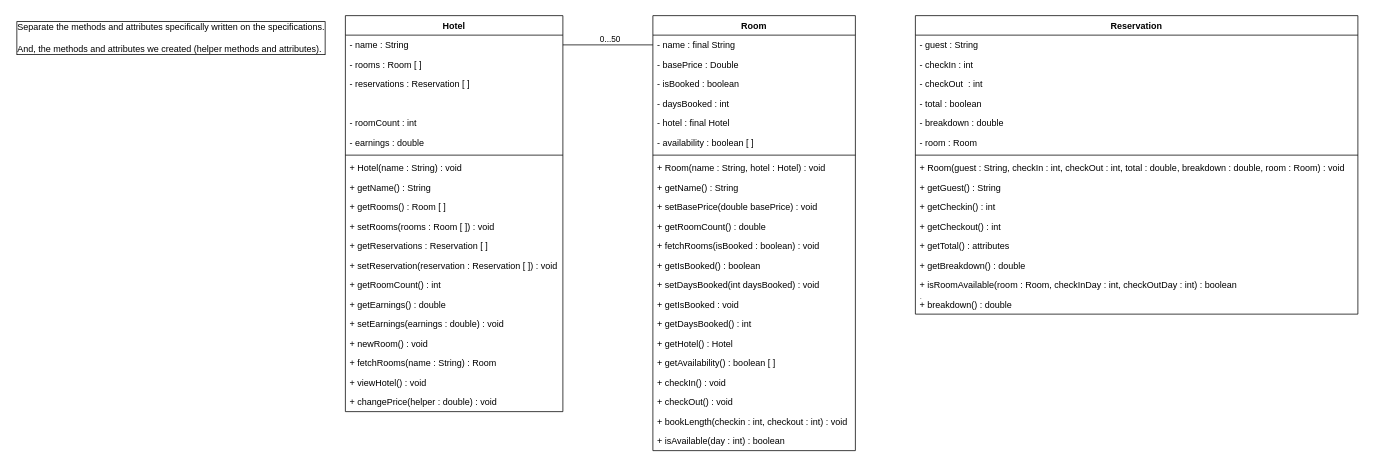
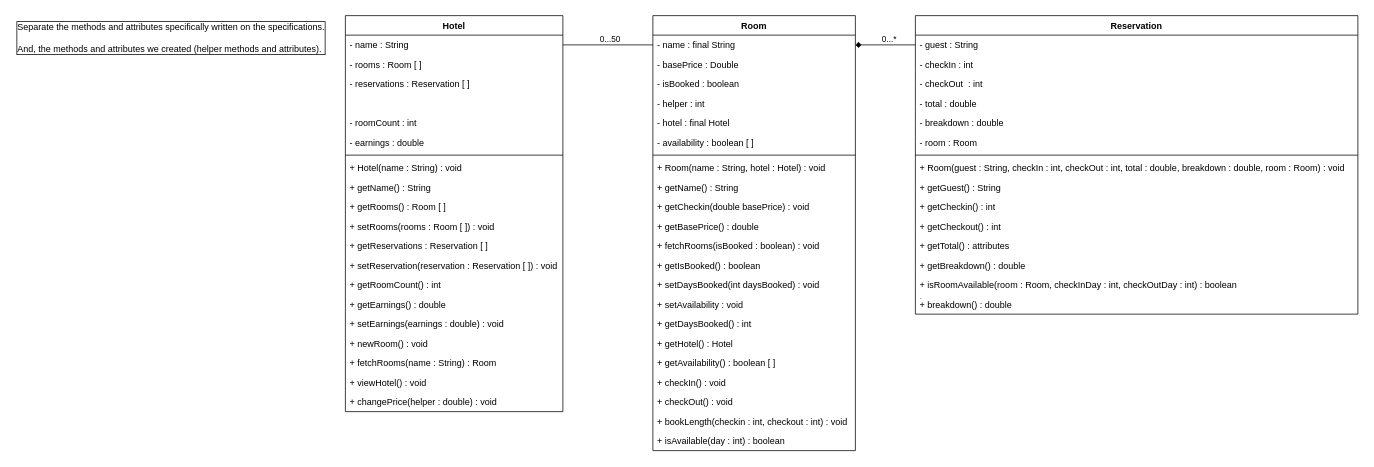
none -> (862, 45)
(697, 104) -> (685, 104)
(955, 104) -> (953, 104)
(745, 207) -> (740, 207)
(714, 227) -> (713, 227)
(702, 305) -> (706, 305)
